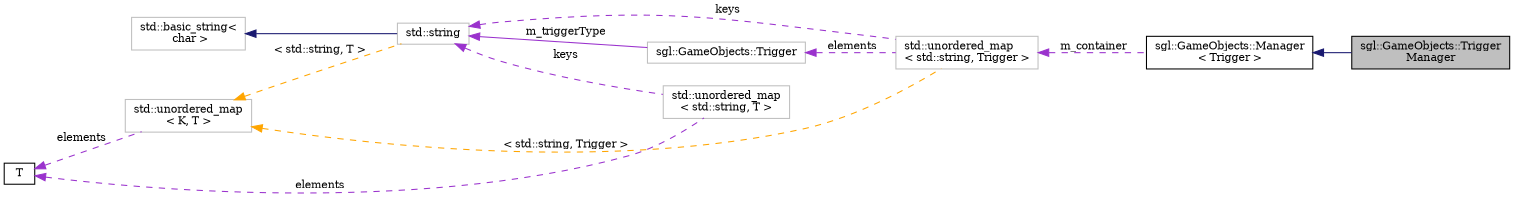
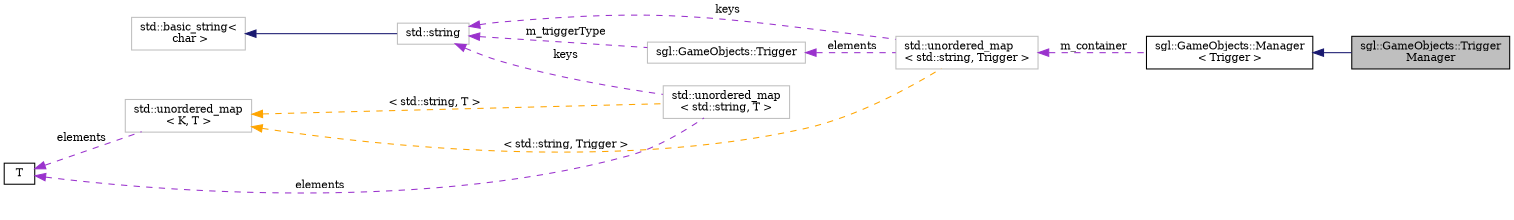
(563, 42) -> (563, 42)
(323, 70) -> (463, 109)
